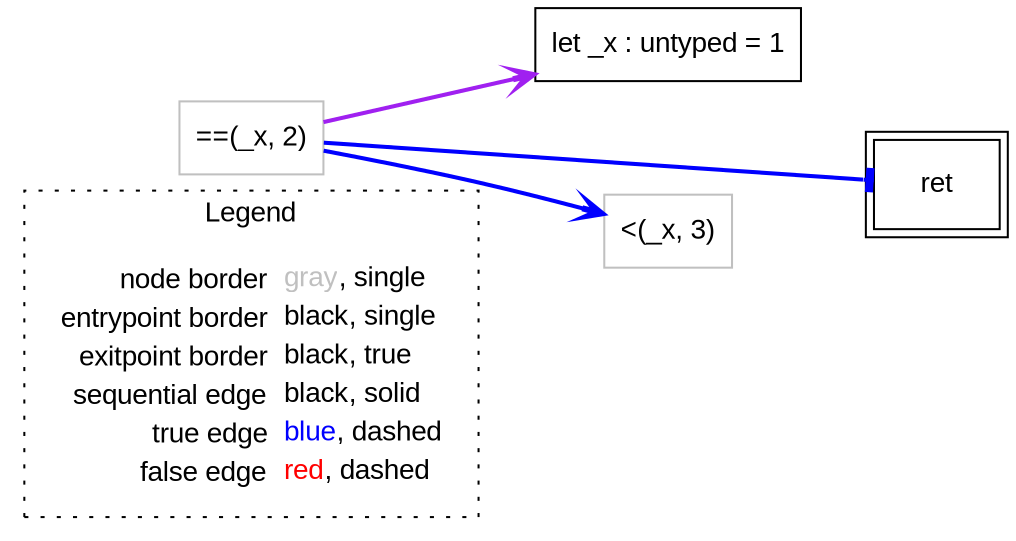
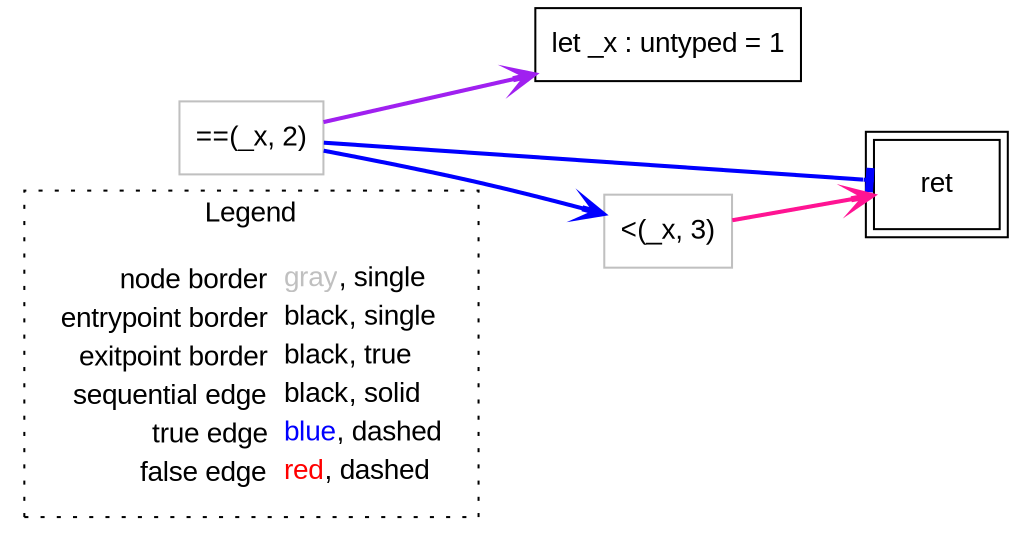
none -> (793, 210)
